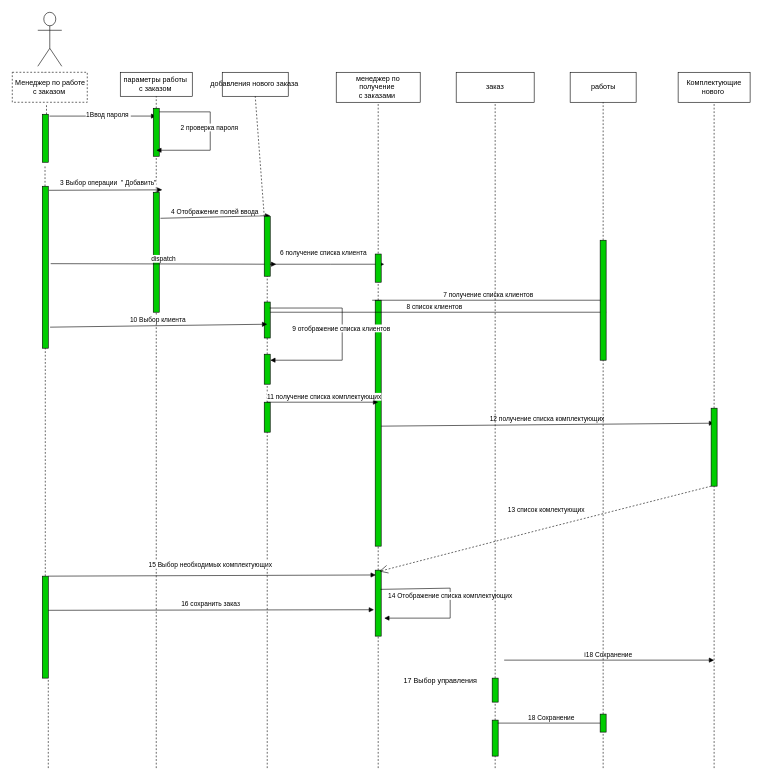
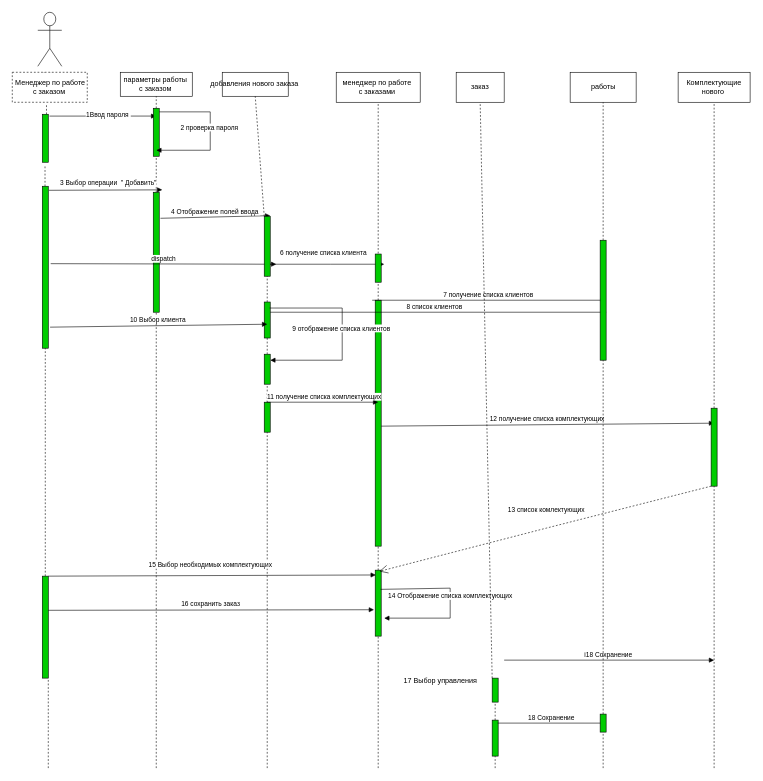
(378, 87) -> (378, 87)
(495, 87) -> (480, 87)
